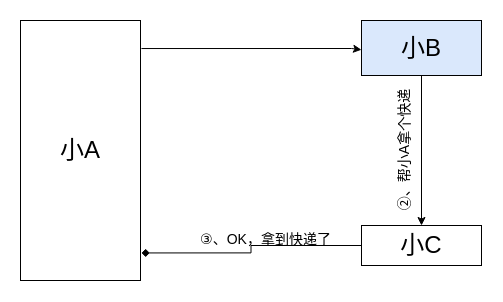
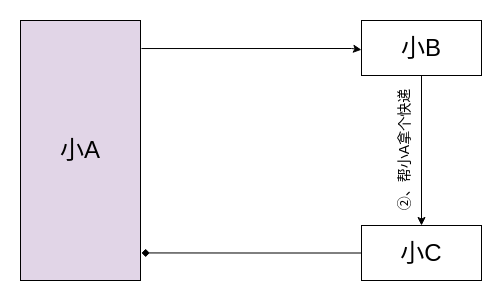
(422, 48) -> (422, 48)
(81, 151) -> (81, 151)
(265, 237) -> none
(422, 246) -> (422, 253)
